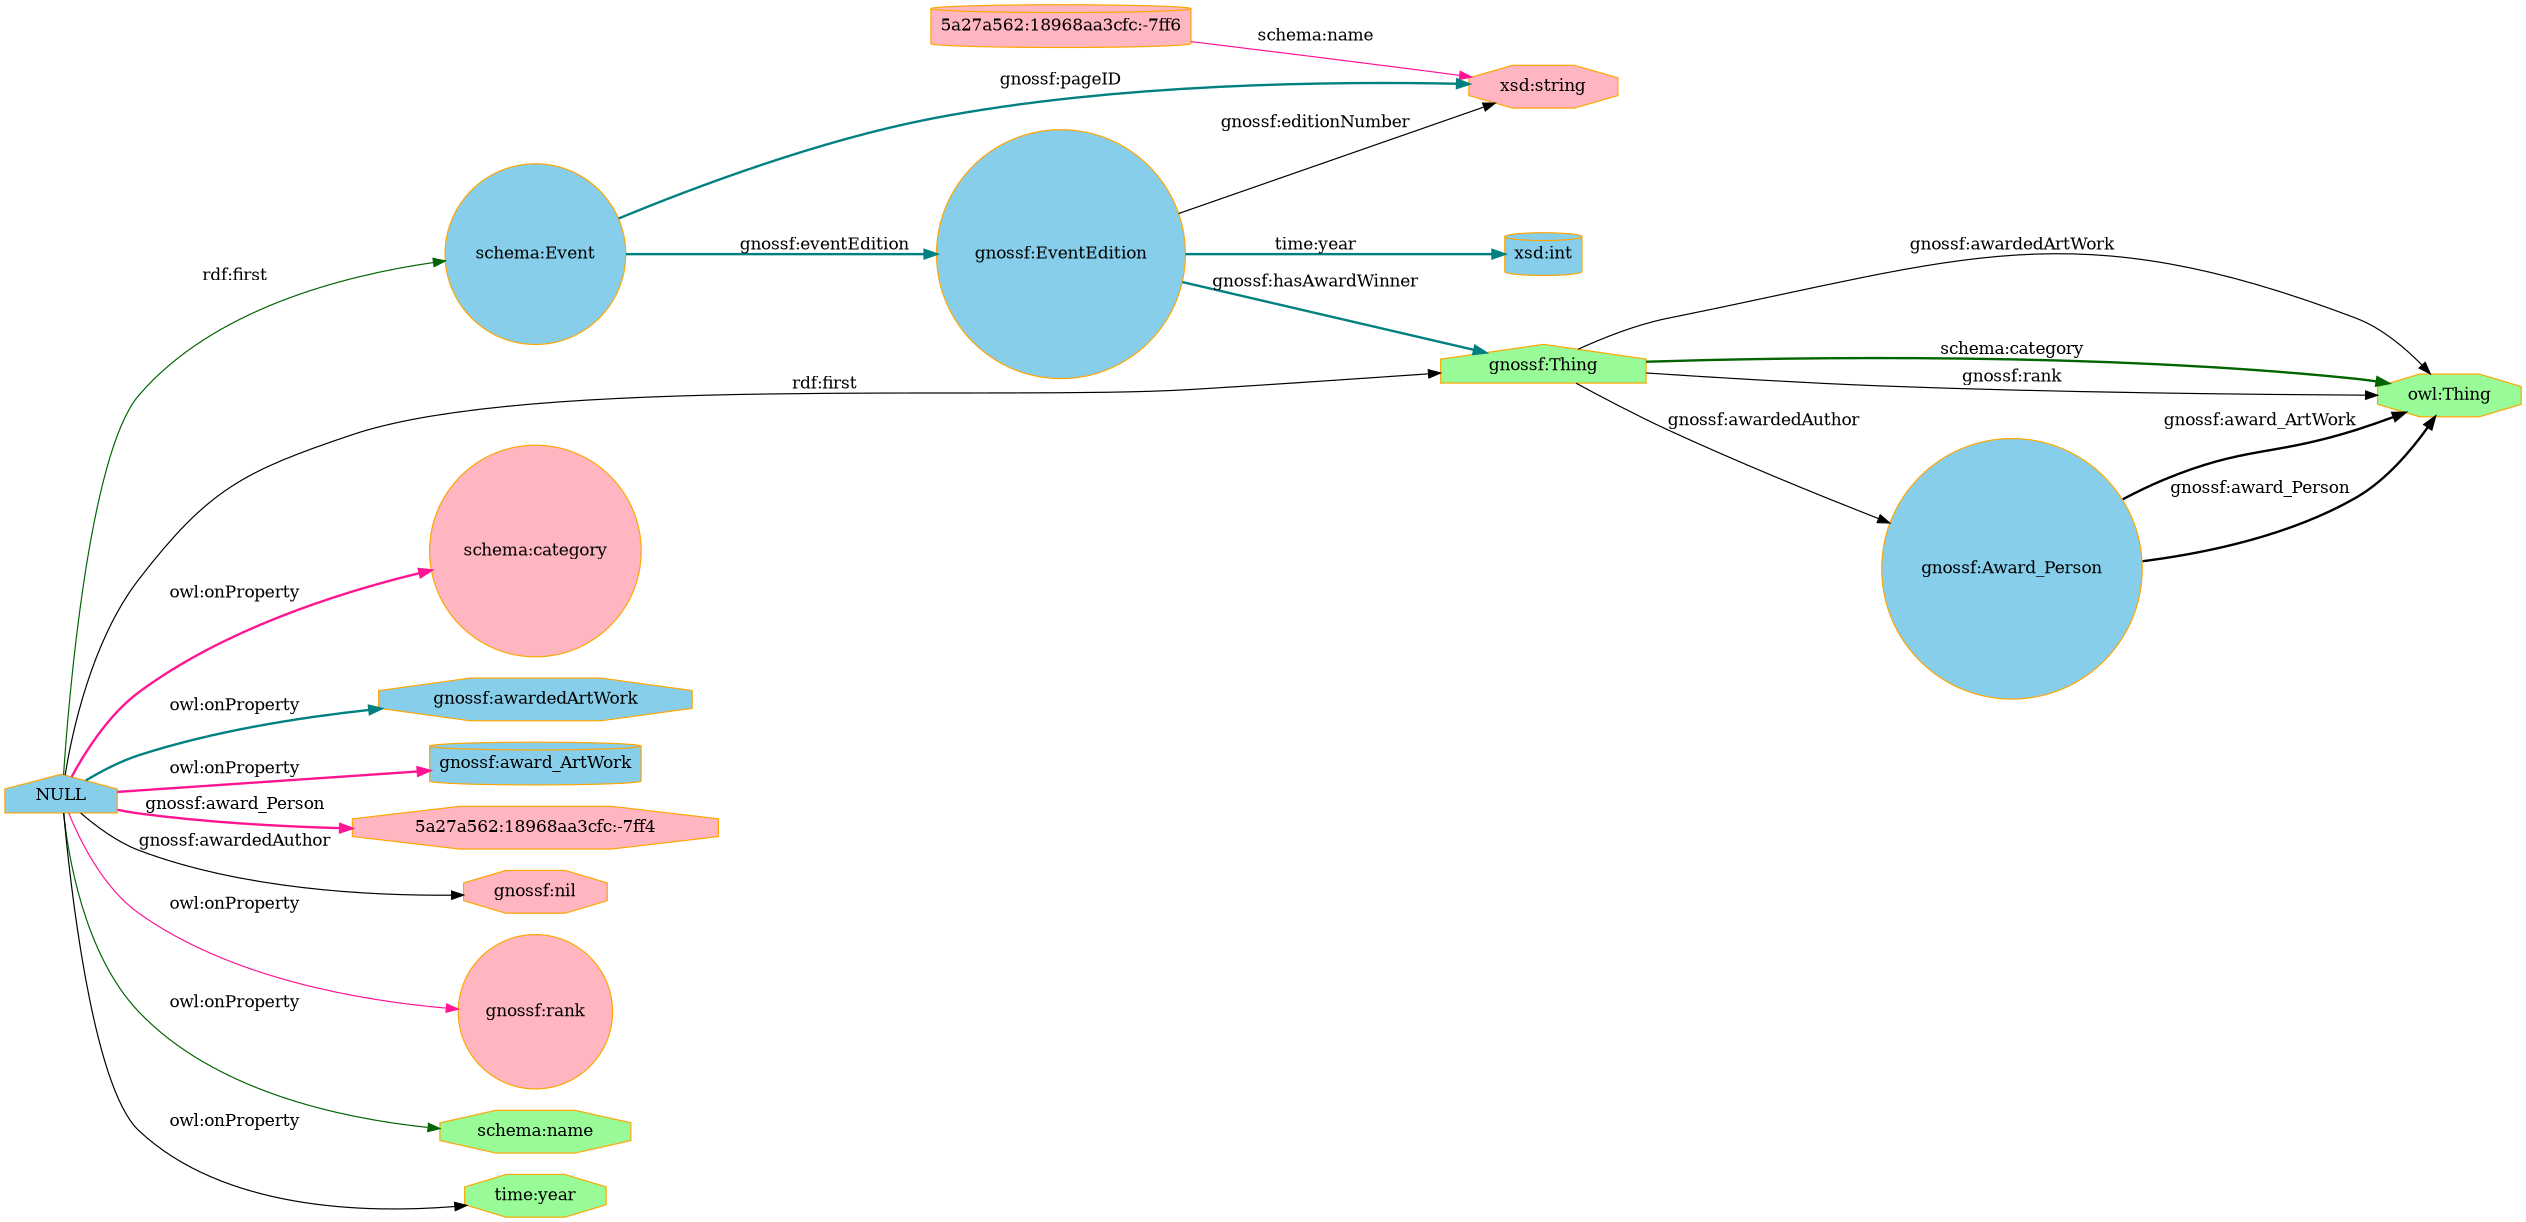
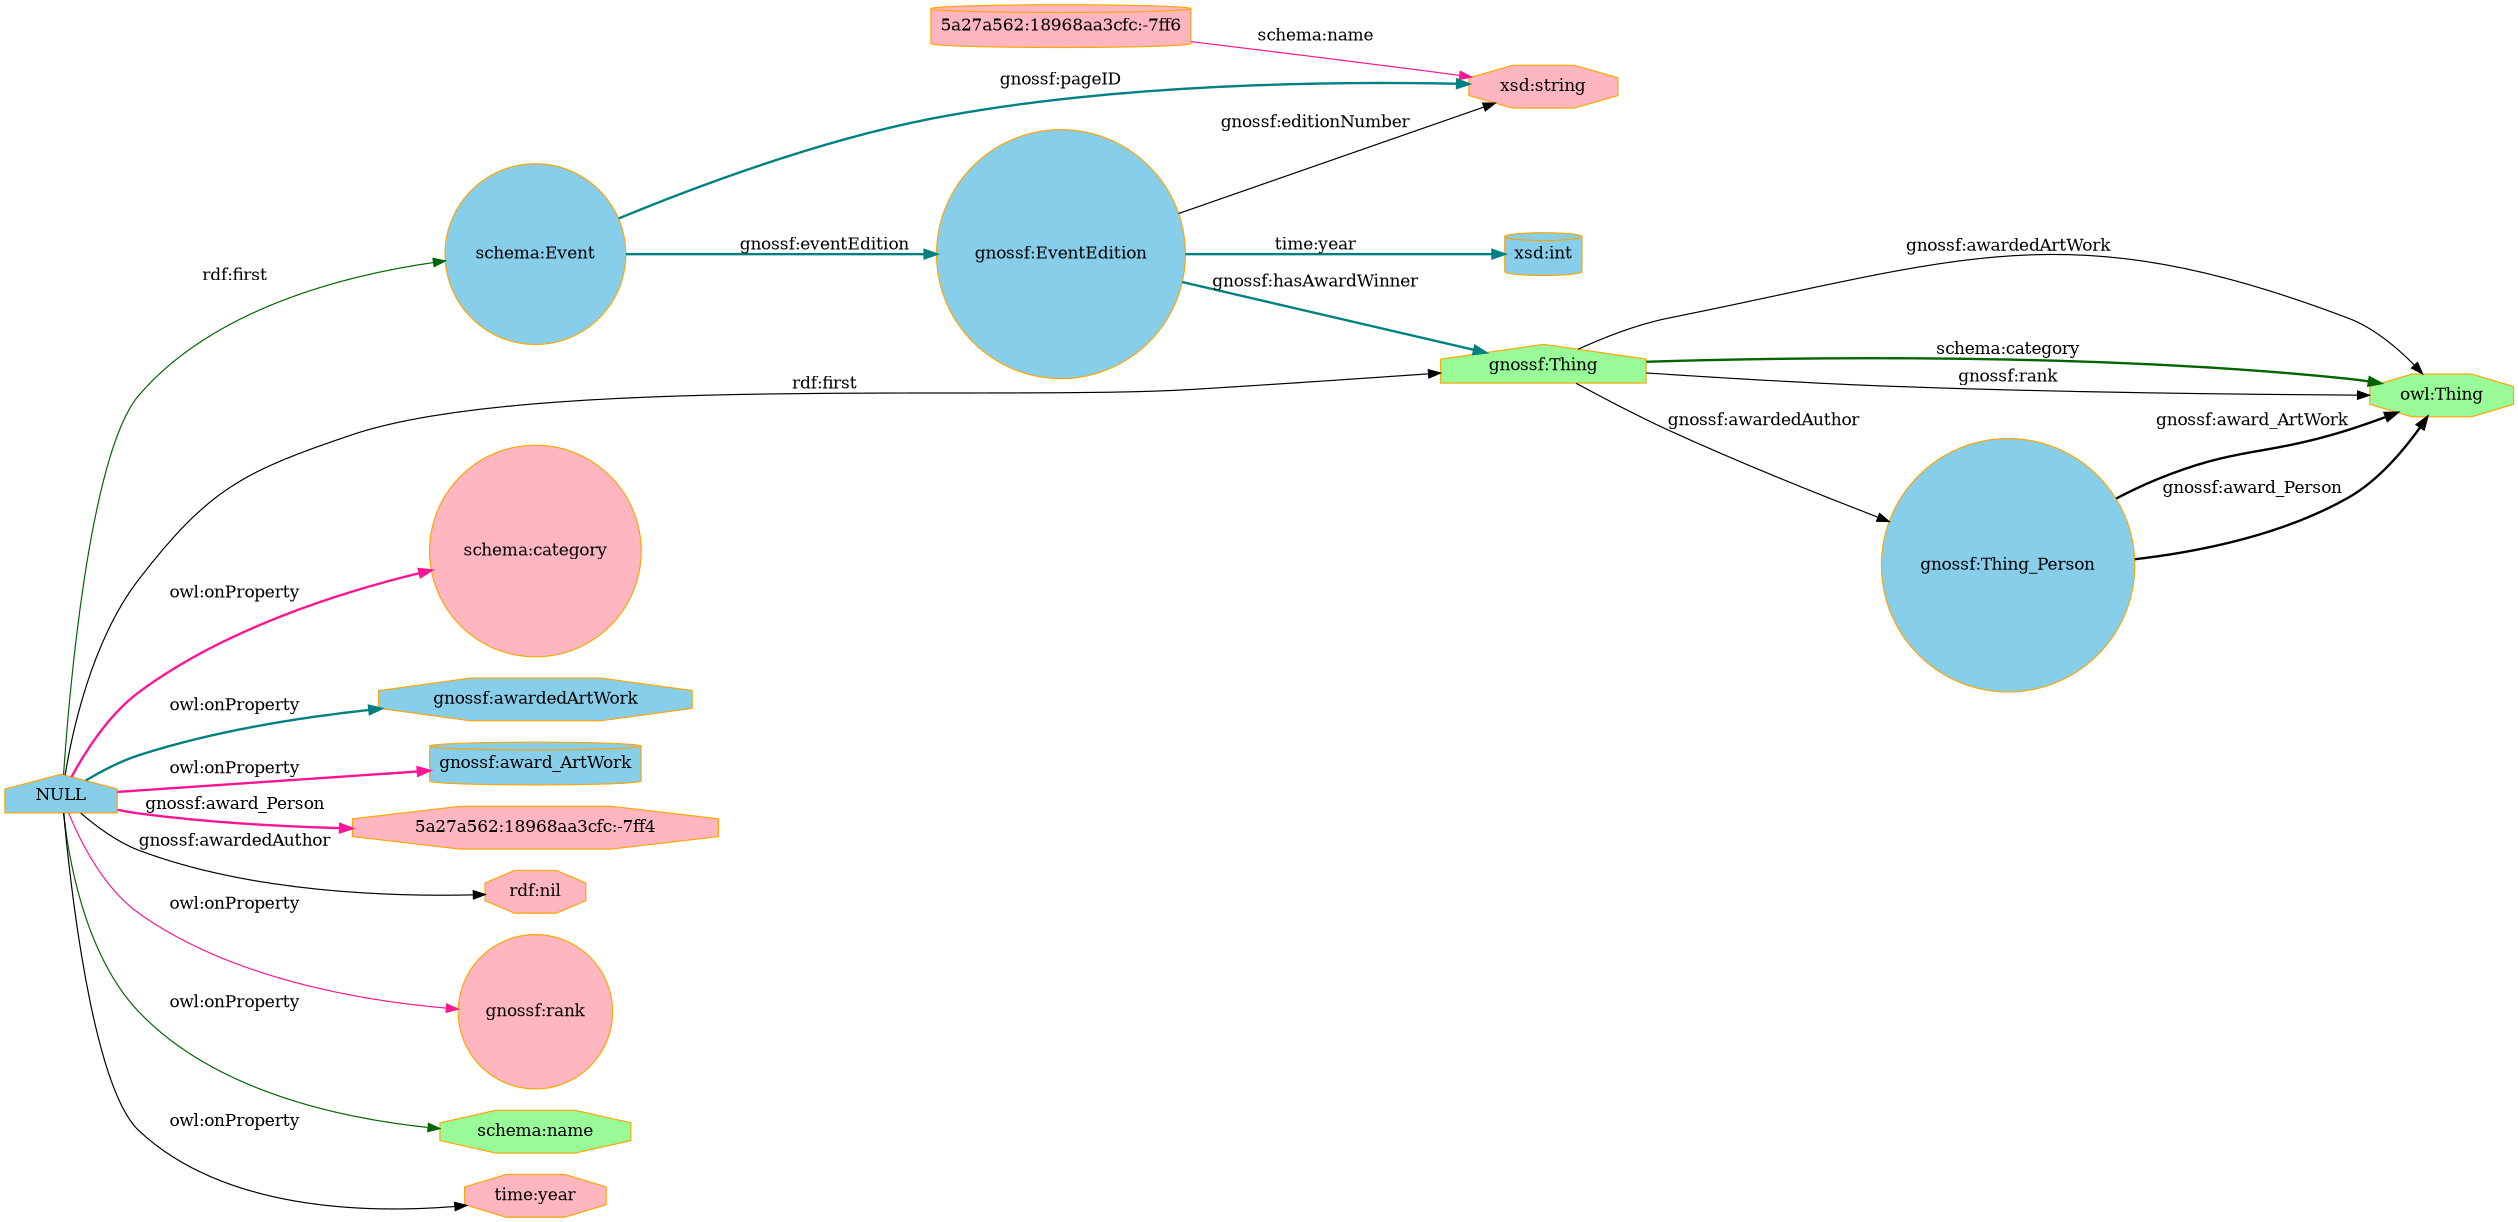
(2012, 569) -> (2008, 565)
(535, 892) -> (535, 892)
(535, 1196) -> (535, 1196)
